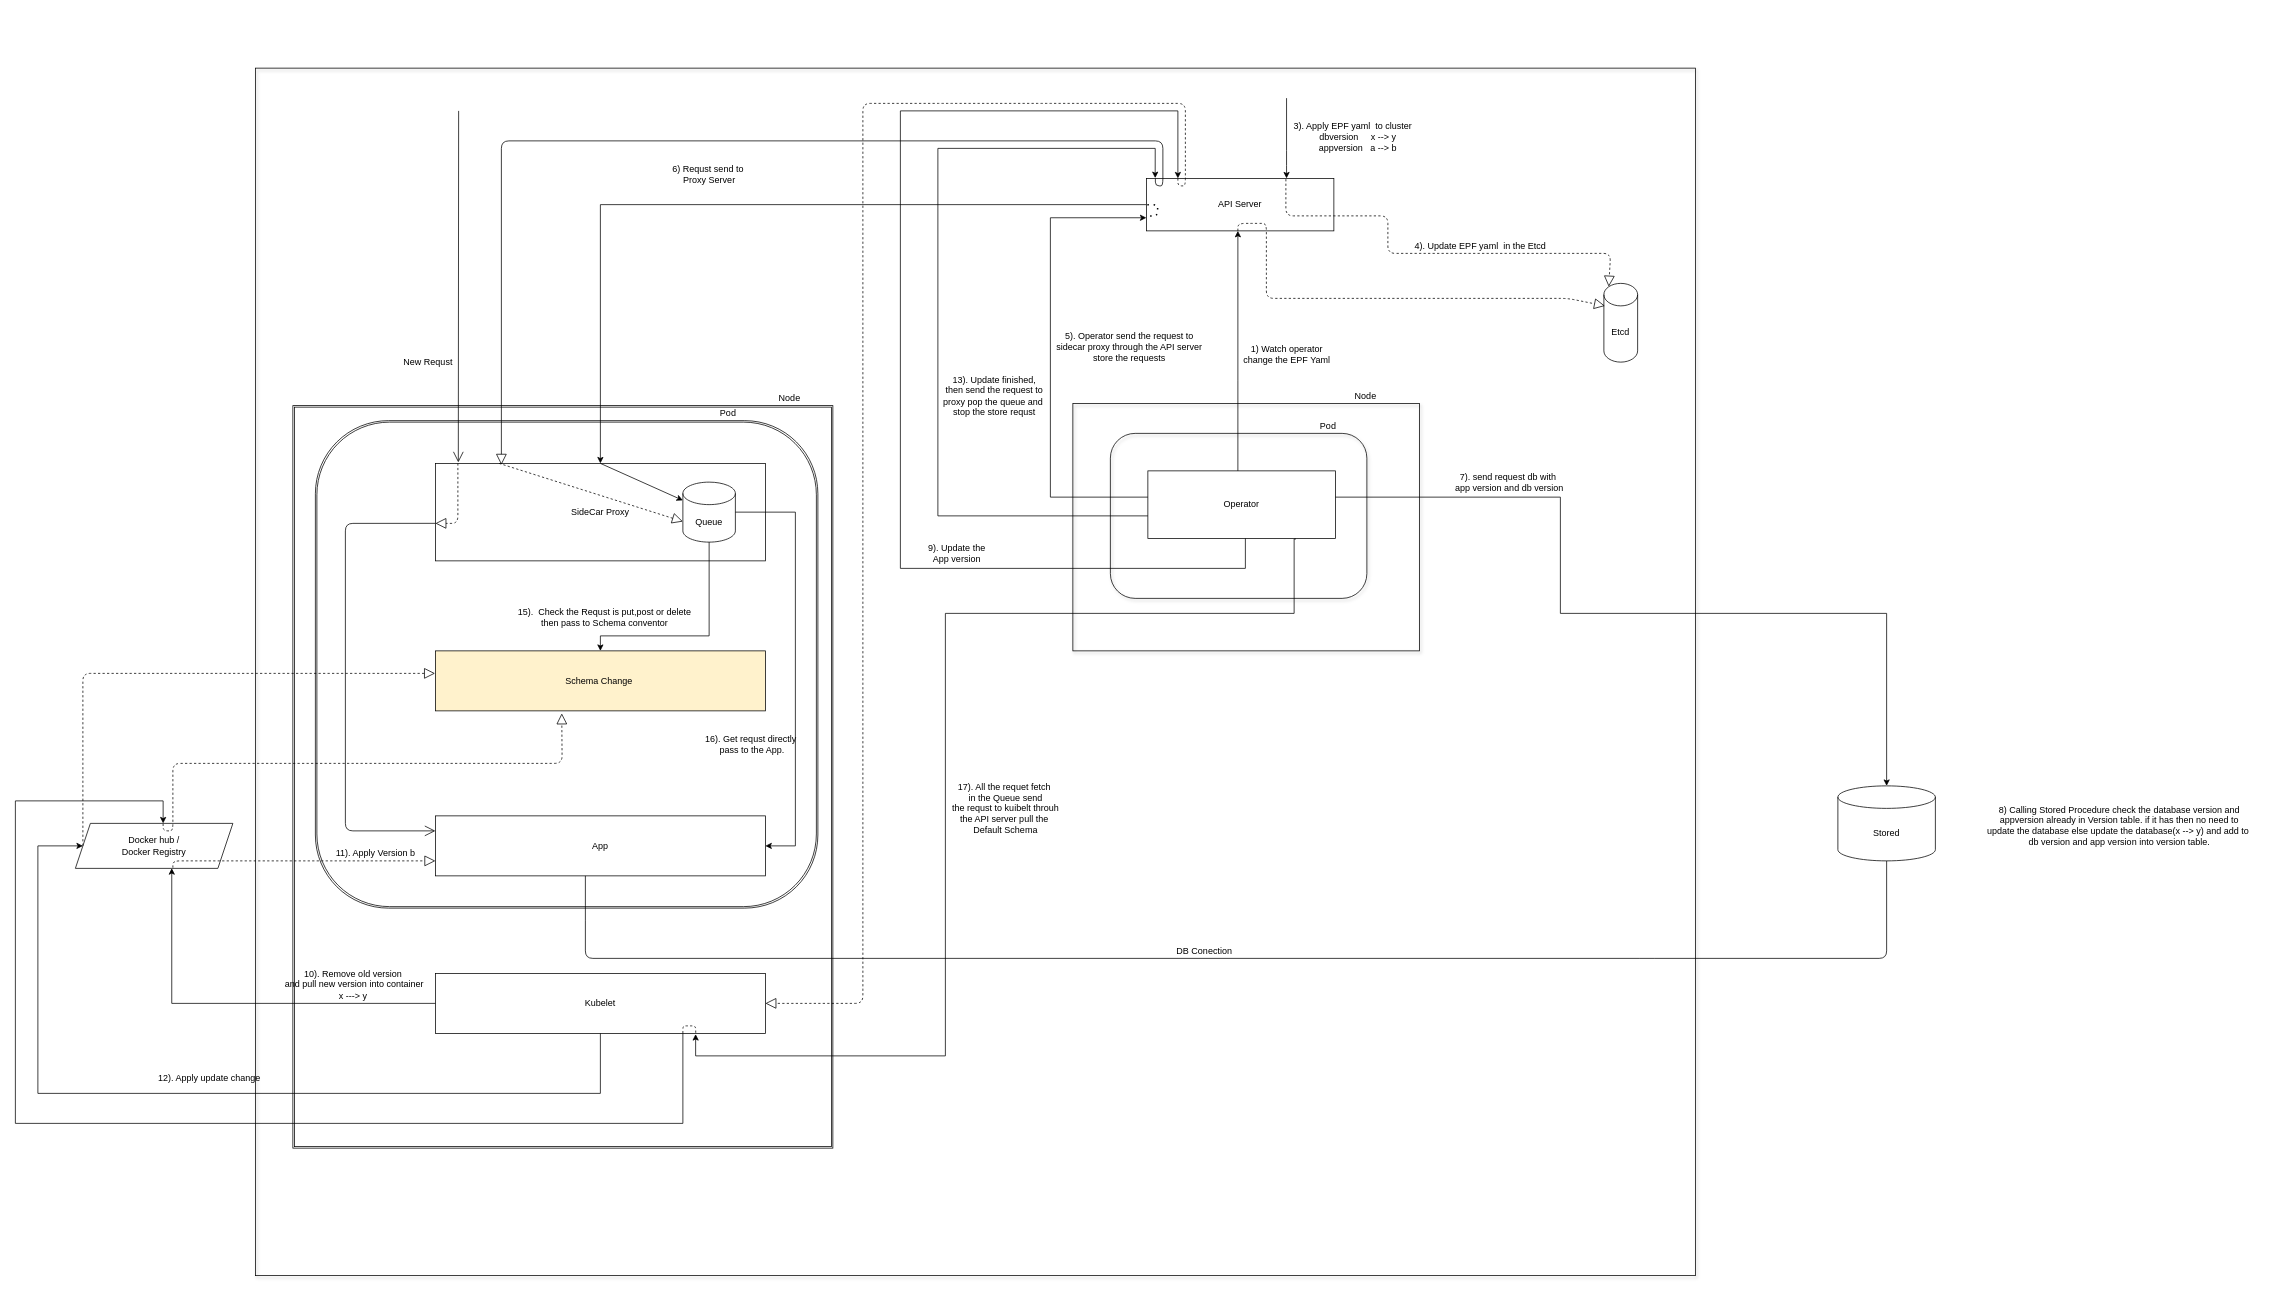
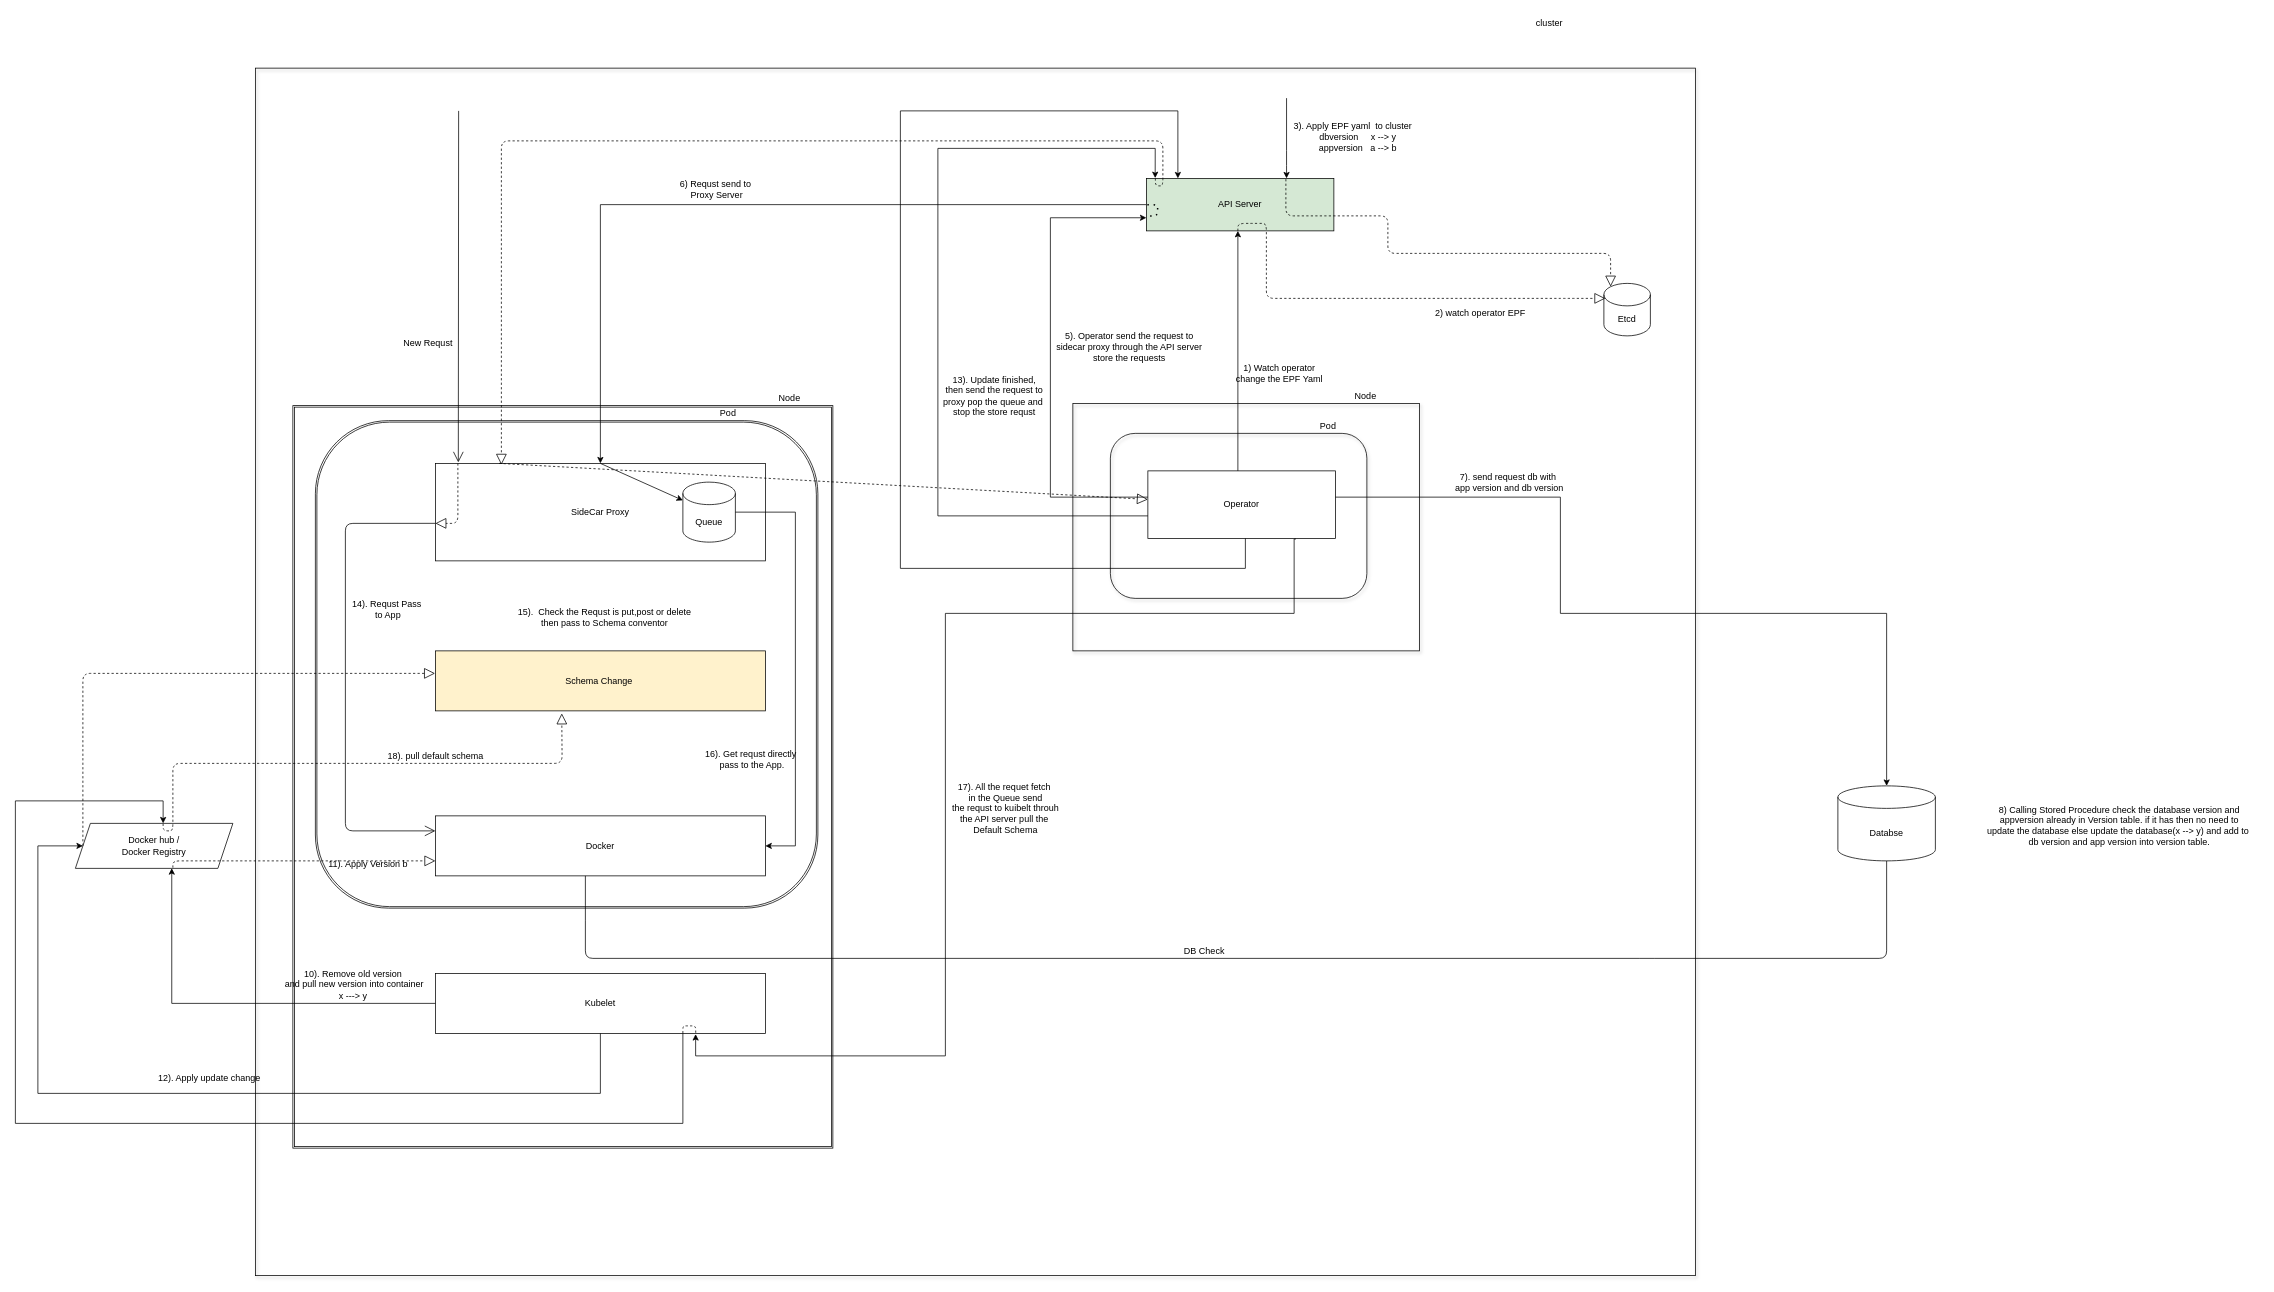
none -> (1549, 23)
(706, 141) -> (706, 141)
(709, 174) -> (717, 189)
(1240, 204) -> (1240, 204)
(1480, 246) -> none
none -> (1480, 313)
(1621, 323) -> (1627, 309)
(1287, 354) -> (1279, 373)
(428, 362) -> (428, 343)
(863, 394) -> none
(587, 491) -> (841, 482)
(957, 553) -> none
none -> (387, 609)
(600, 640) -> none
(752, 744) -> (752, 759)
none -> (435, 756)
(1887, 833) -> (1887, 833)
(600, 846) -> (600, 846)
(375, 853) -> (368, 864)
(1205, 951) -> (1205, 951)
